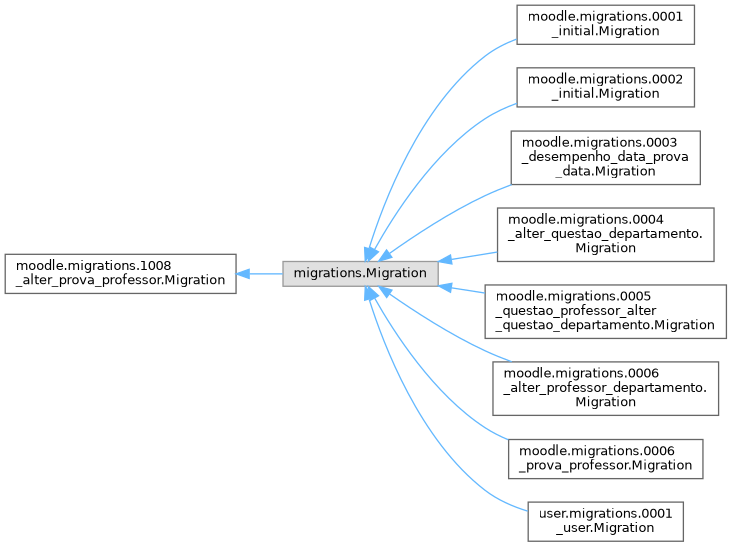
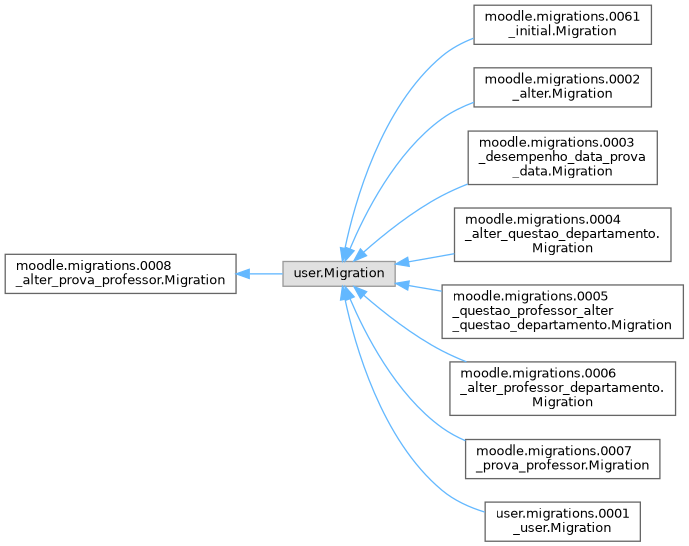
(606, 25) -> (563, 25)
(606, 87) -> (563, 87)
(121, 274) -> (121, 274)
(361, 274) -> (339, 274)
(606, 459) -> (563, 459)
